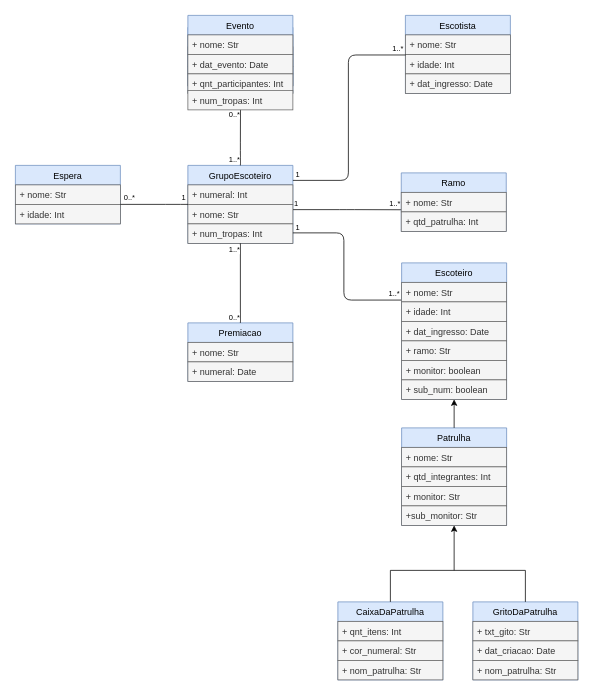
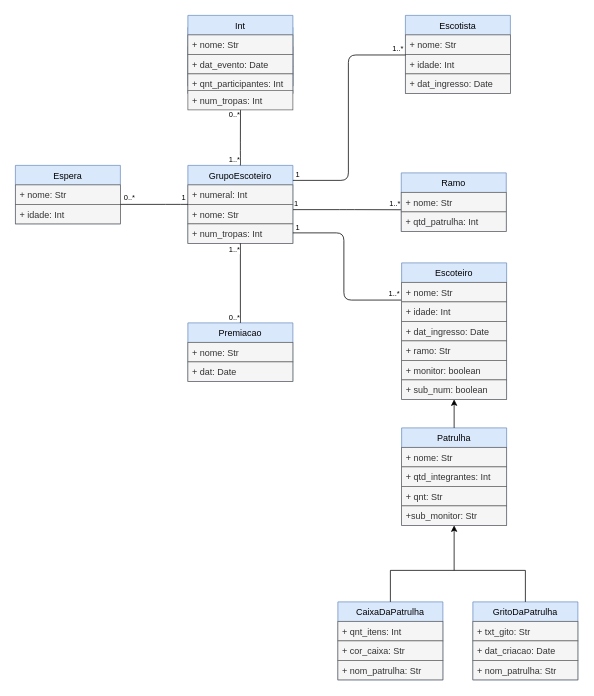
(240, 26) -> (240, 26)
(225, 372) -> (216, 372)
(436, 497) -> (427, 497)
(383, 651) -> (378, 651)
